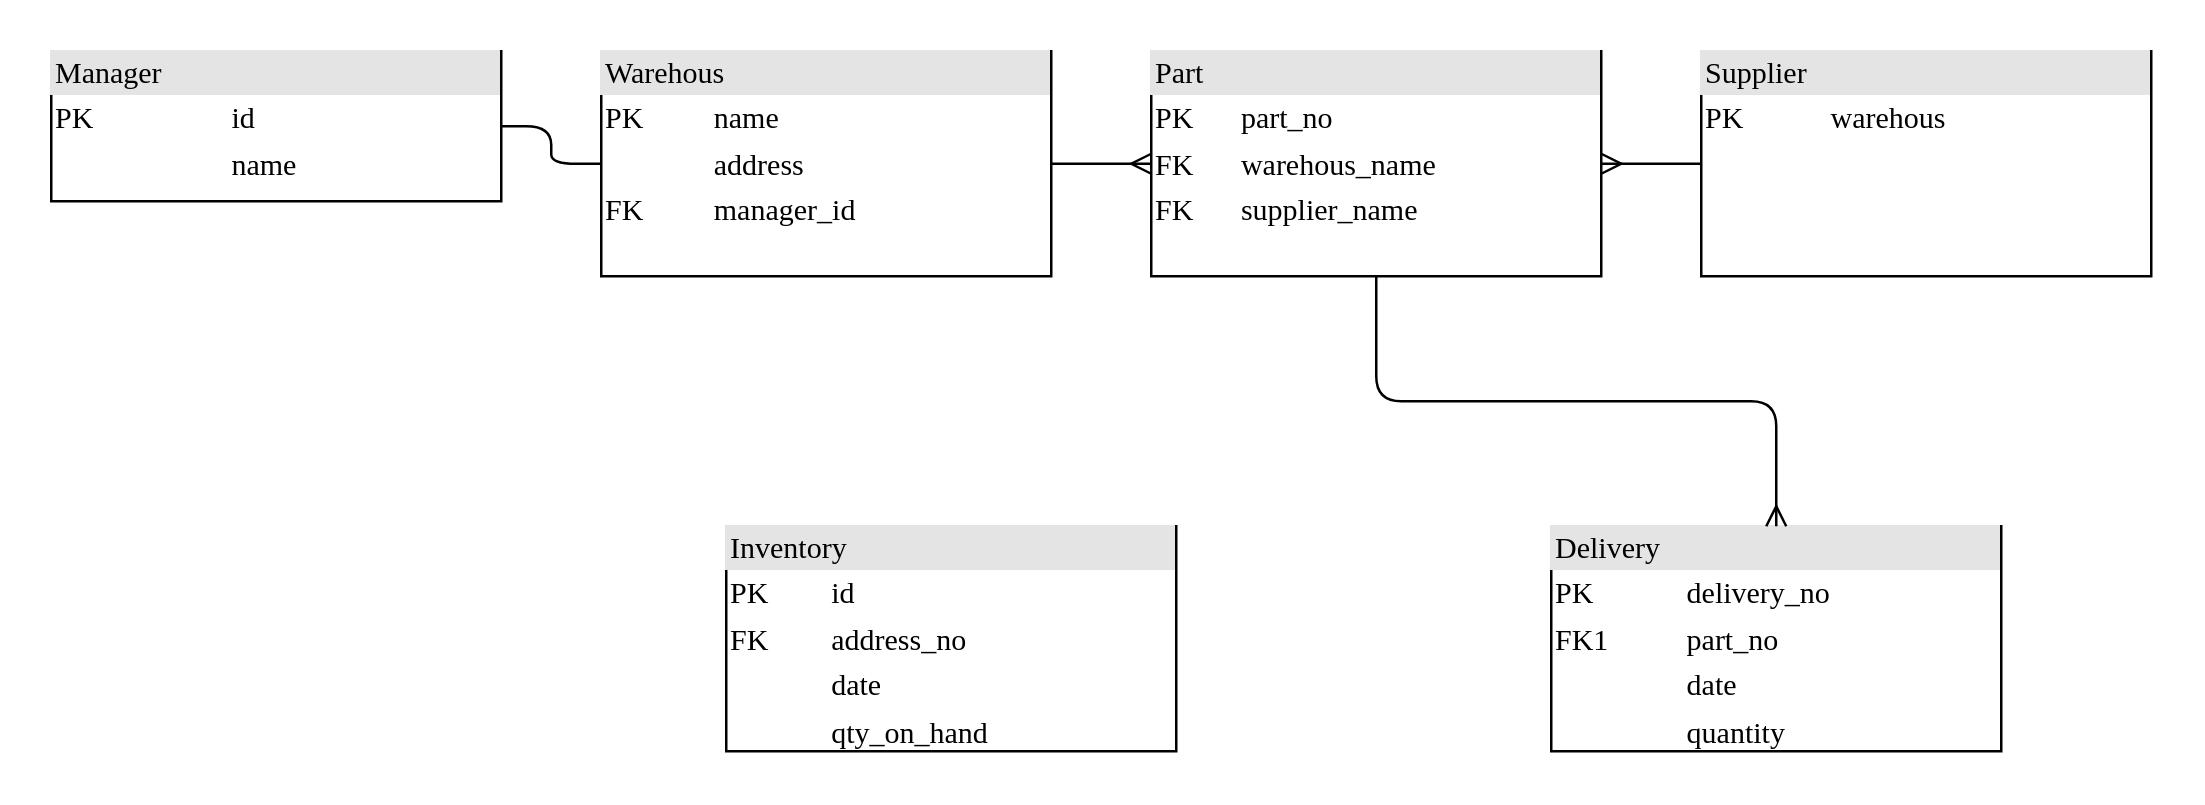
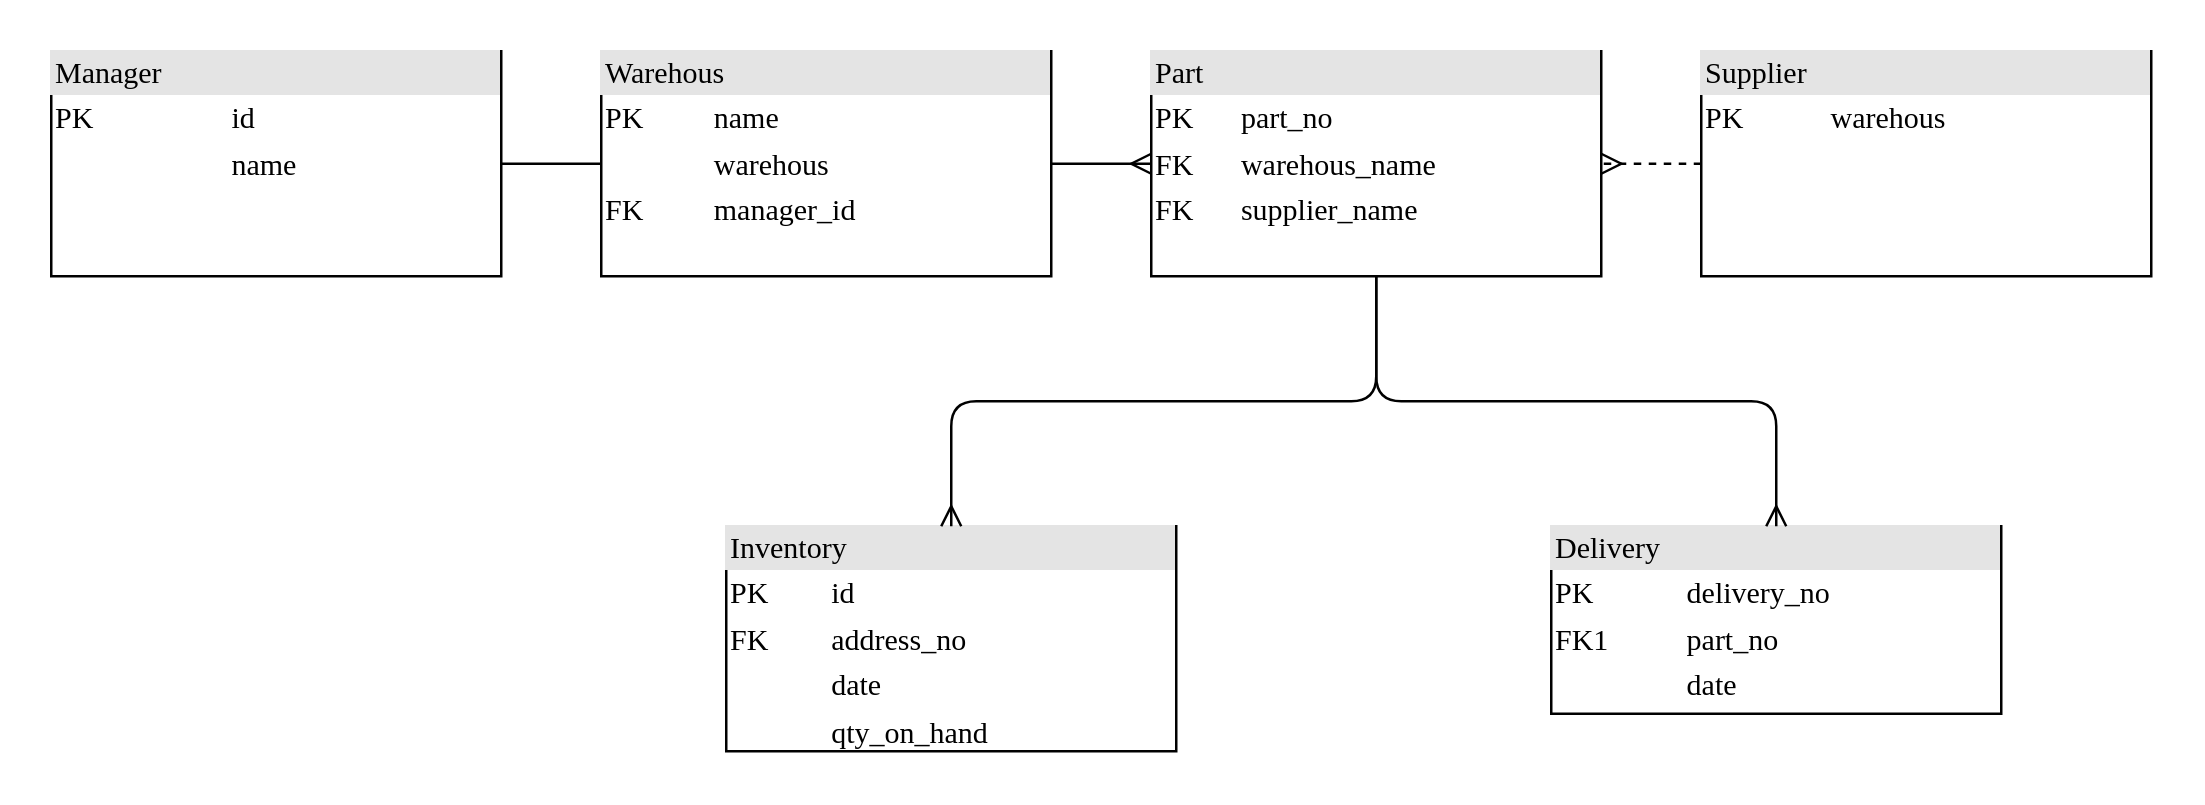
(698, 123) -> (698, 123)
(276, 126) -> (276, 164)
(1648, 164) -> (1648, 164)
none -> (1109, 401)
(1776, 639) -> (1776, 620)
